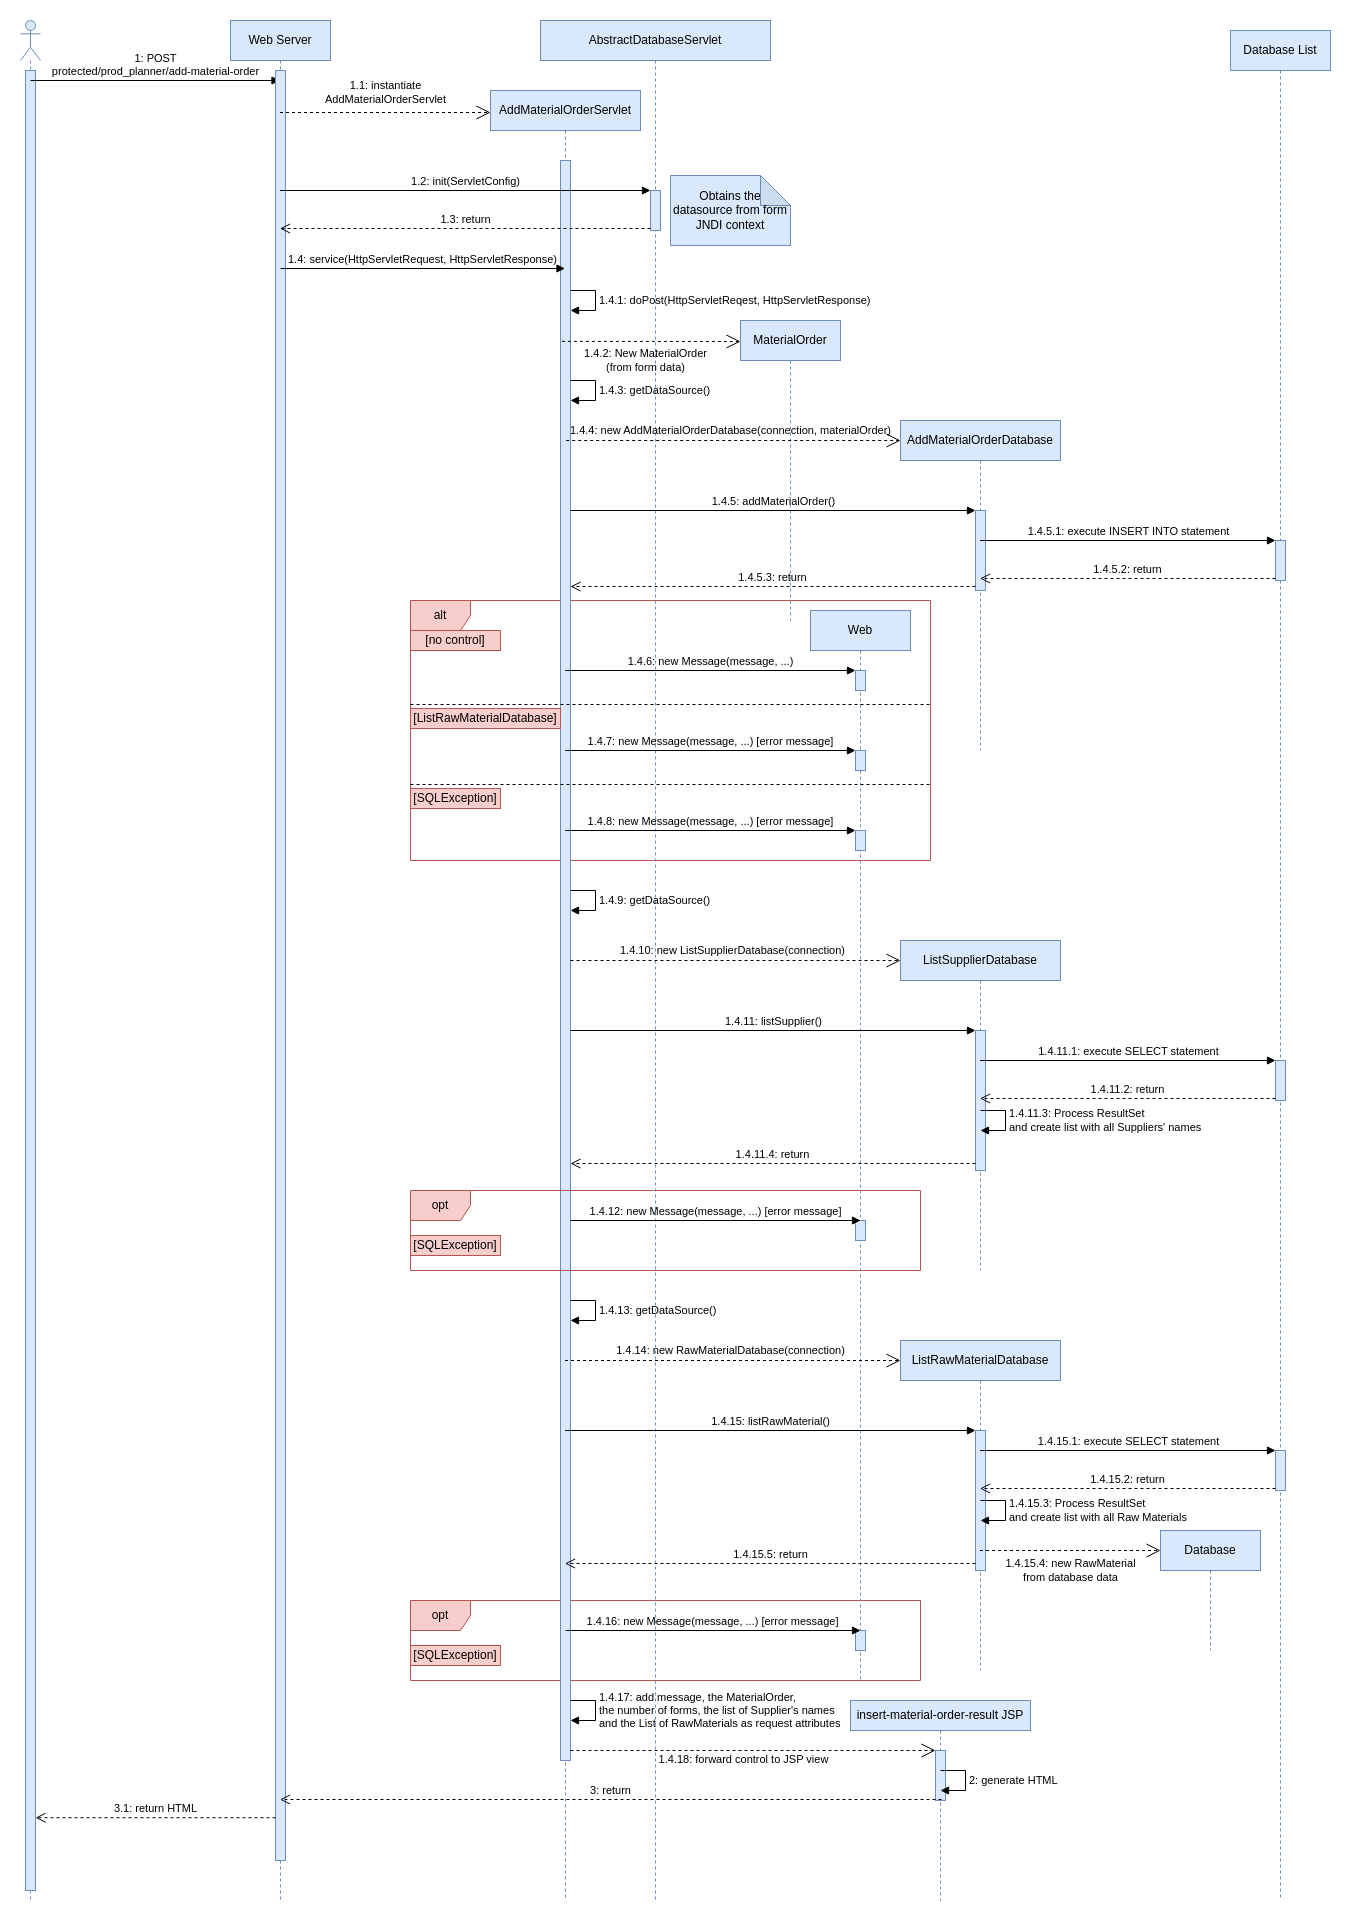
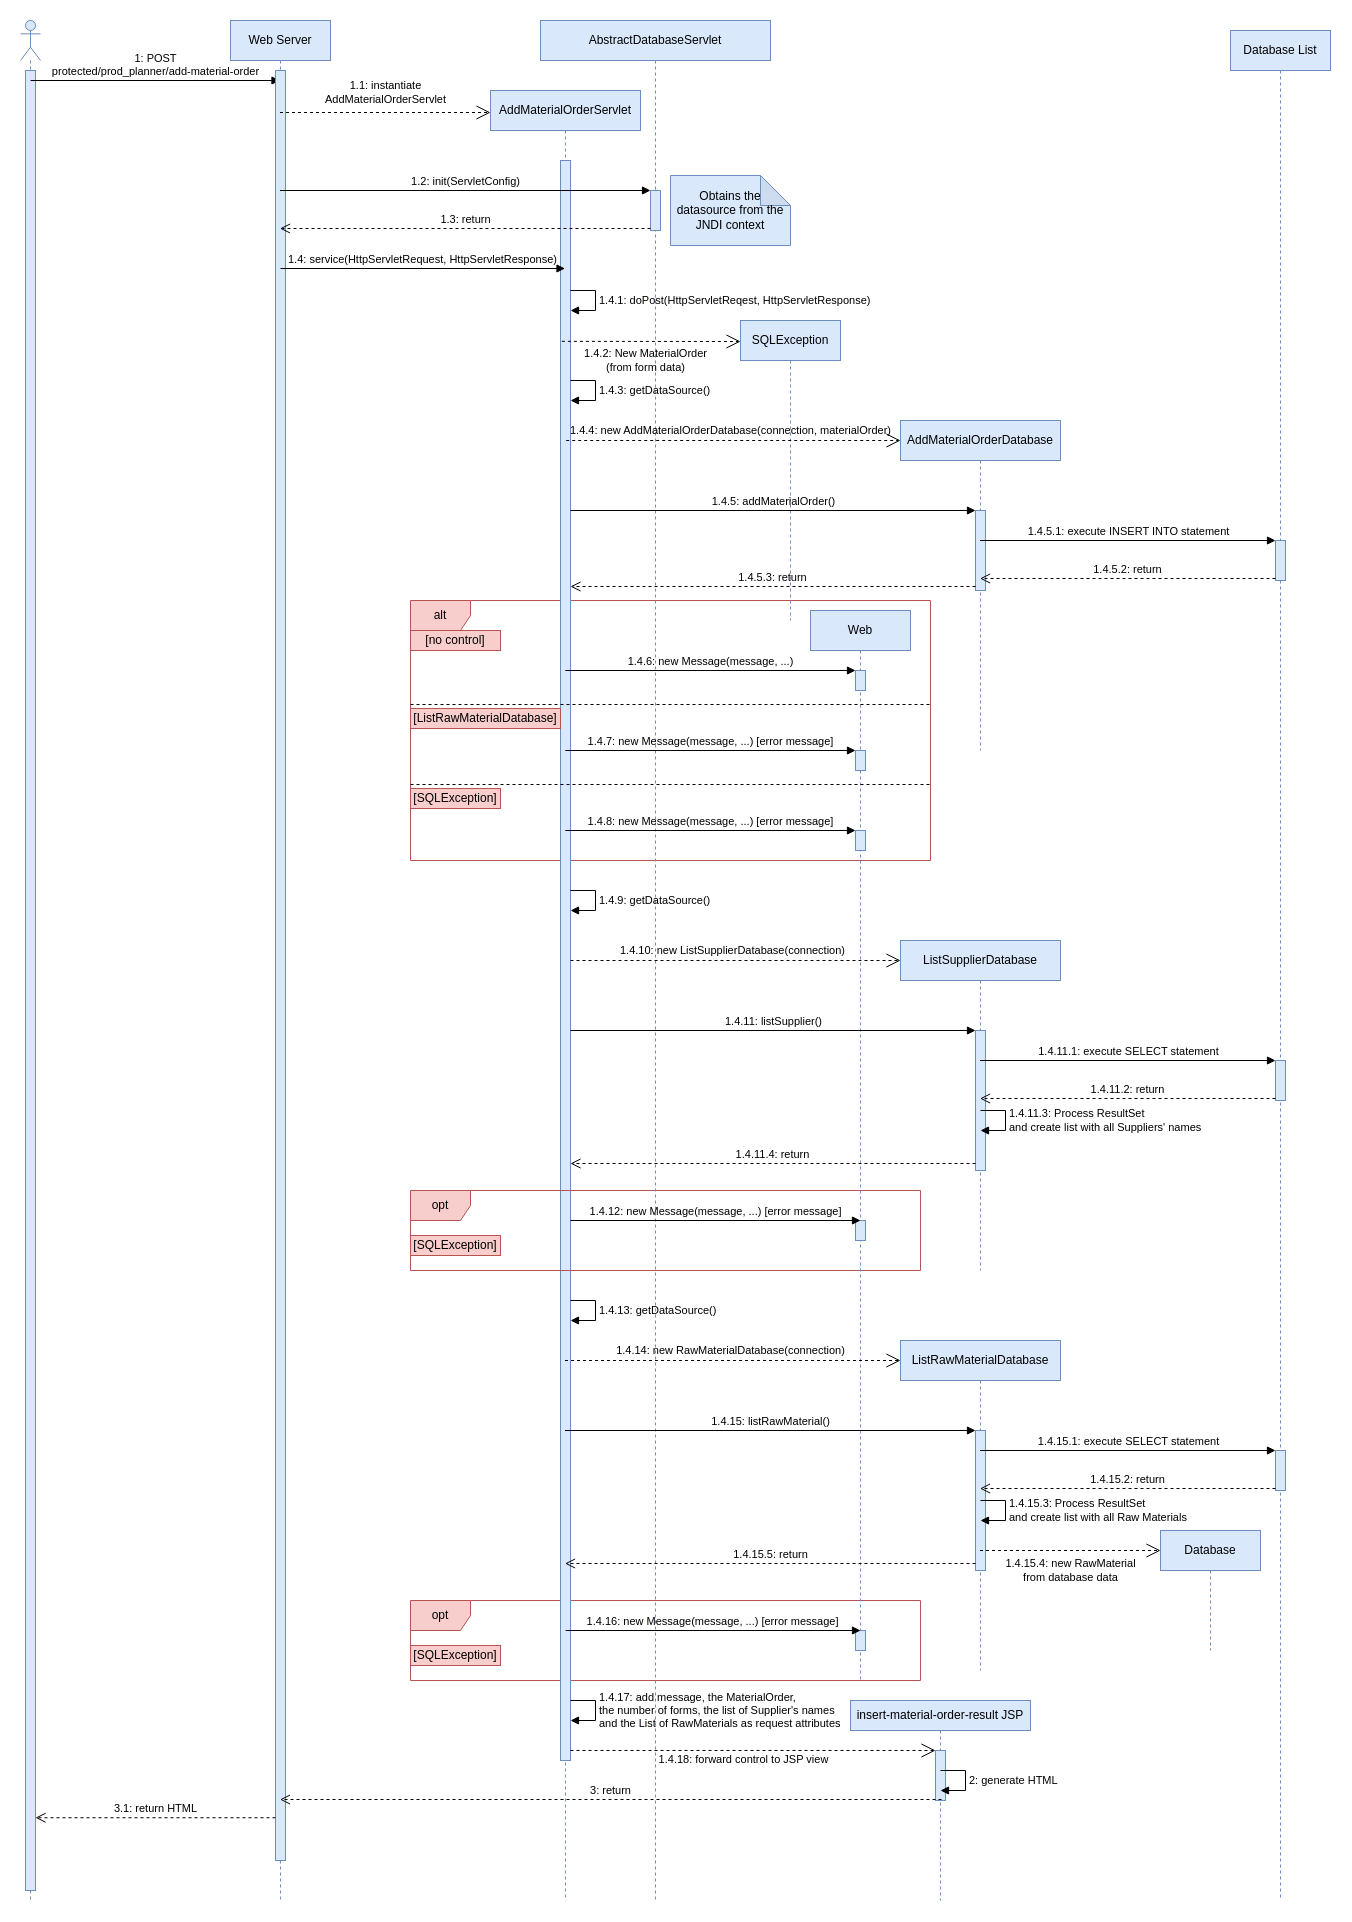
(731, 211) -> (731, 211)
(791, 341) -> (791, 341)
